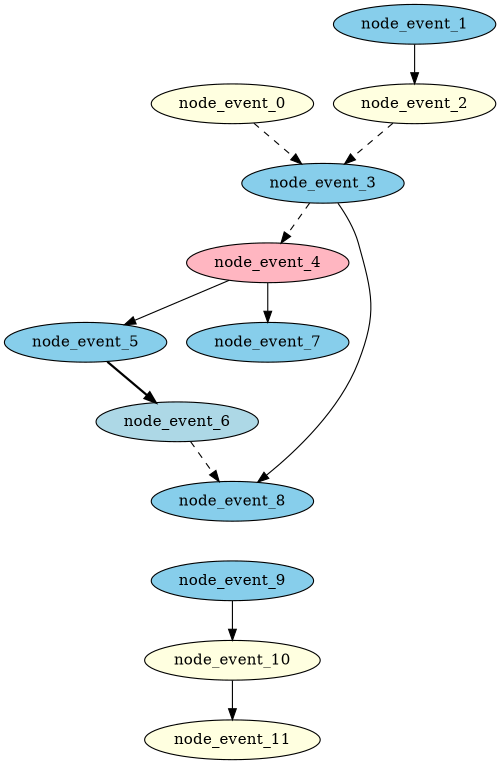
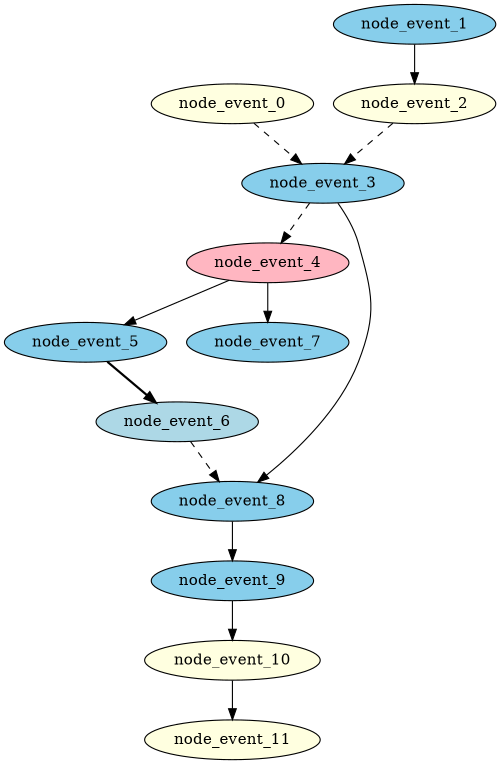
none -> (232, 536)
